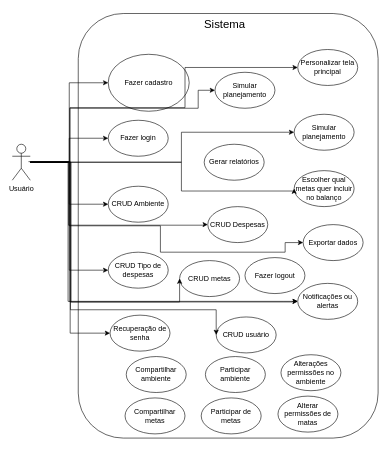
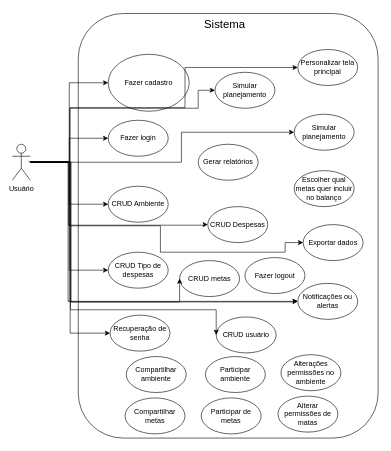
(234, 162) -> (228, 162)
(182, 178) -> none
